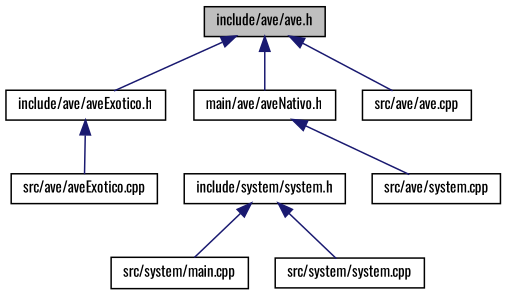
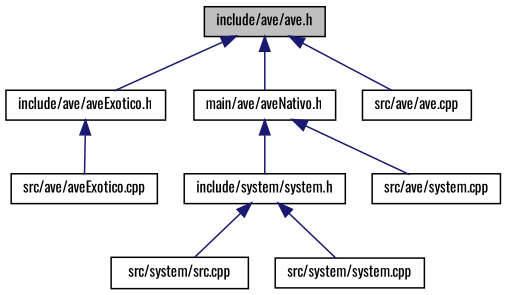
none -> (265, 155)
(180, 273) -> (180, 273)
